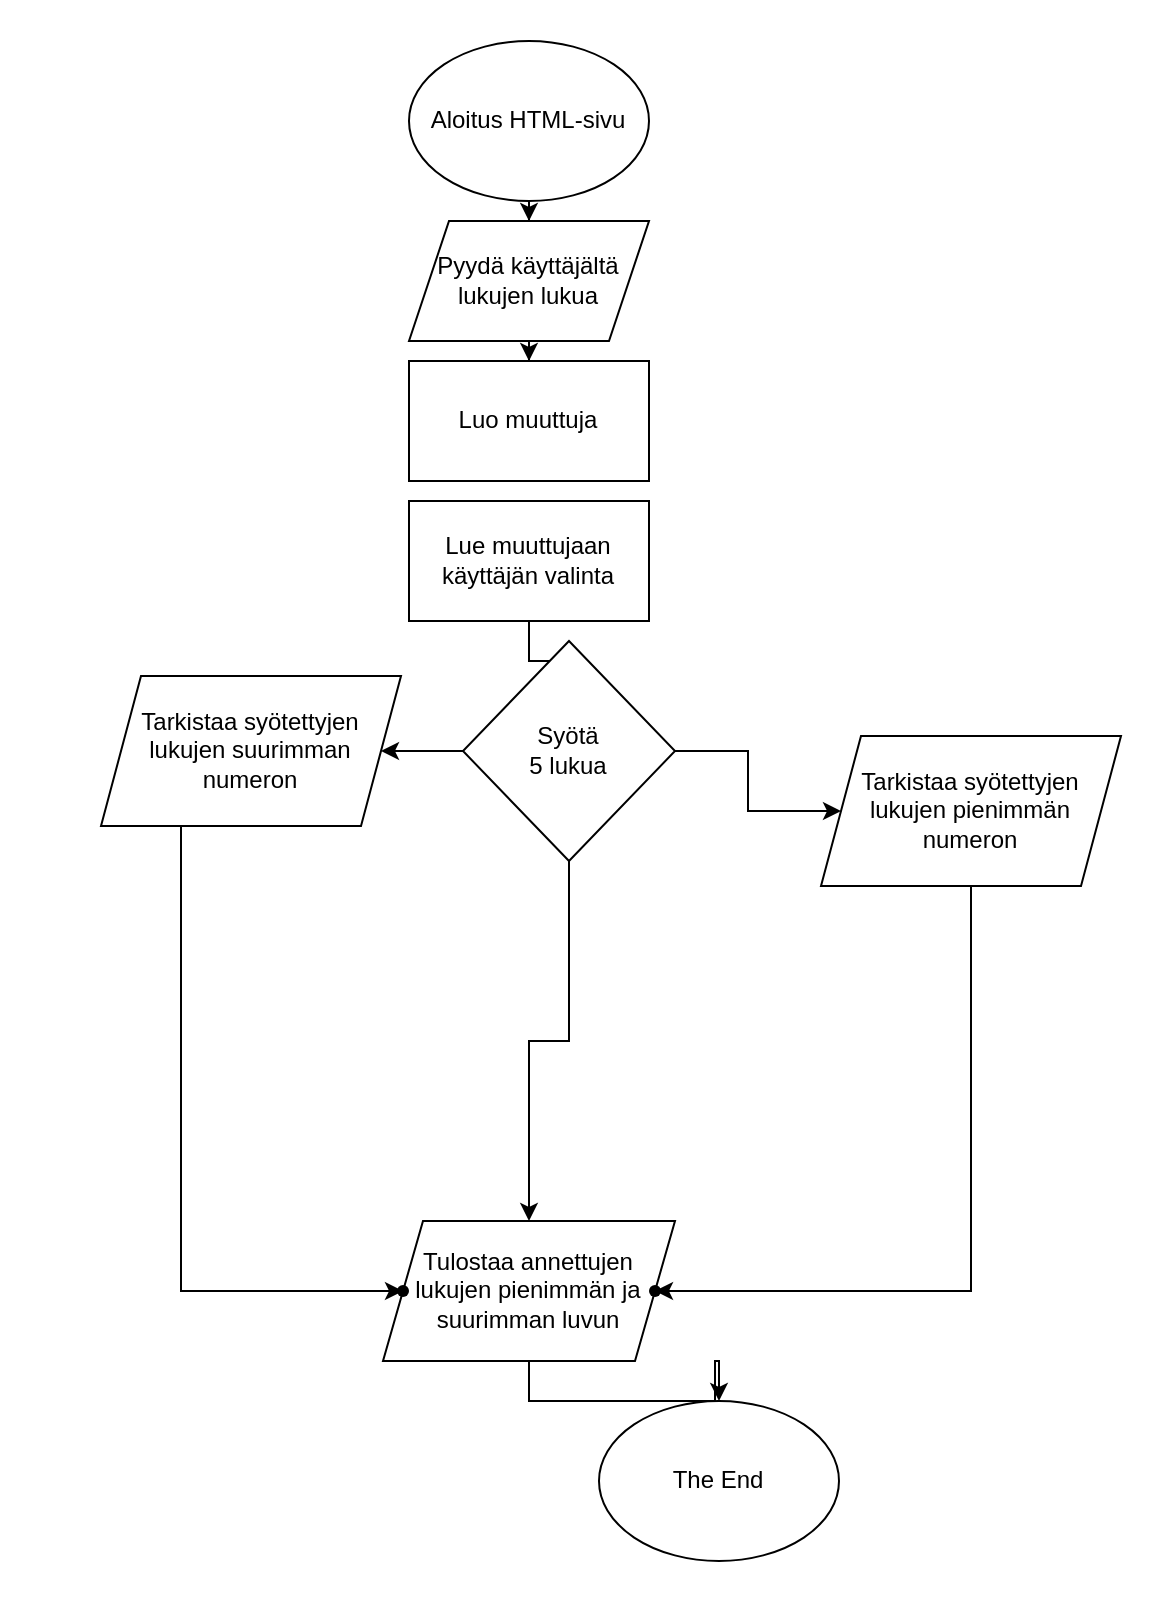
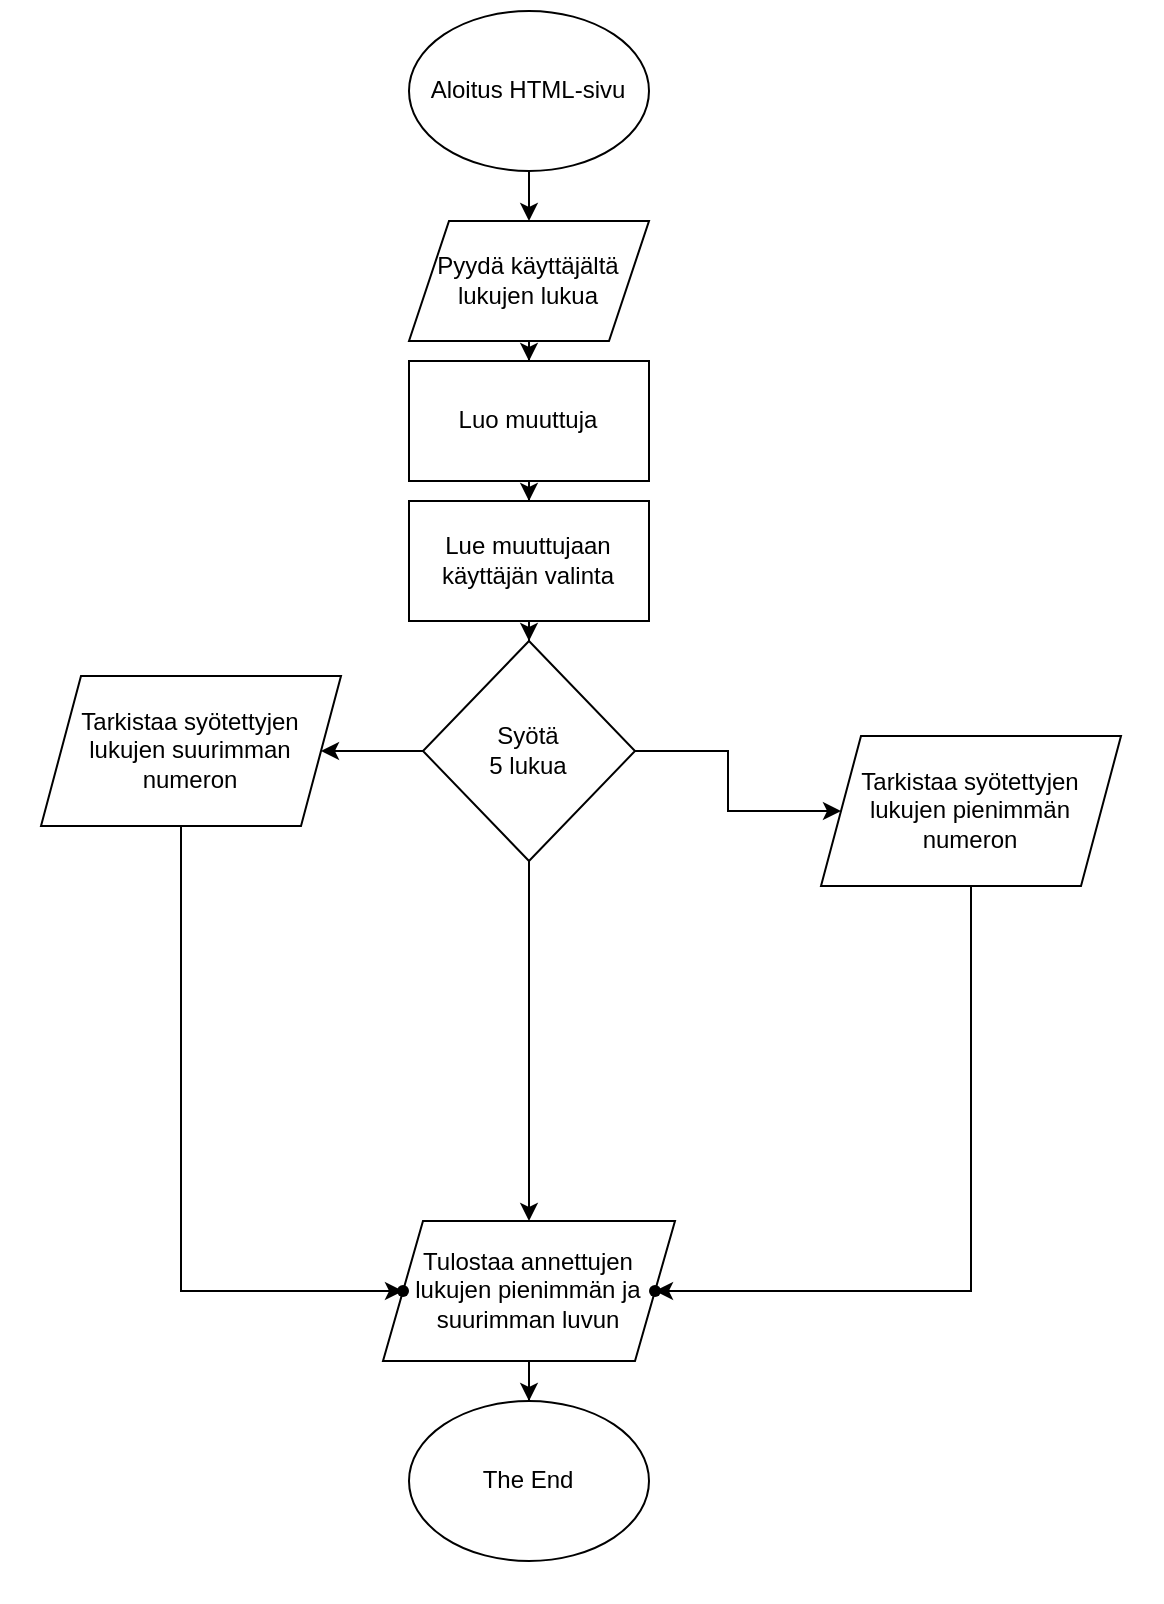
(529, 121) -> (529, 91)
none -> (529, 491)
(251, 751) -> (191, 751)
(569, 751) -> (529, 751)
(719, 1481) -> (529, 1481)
